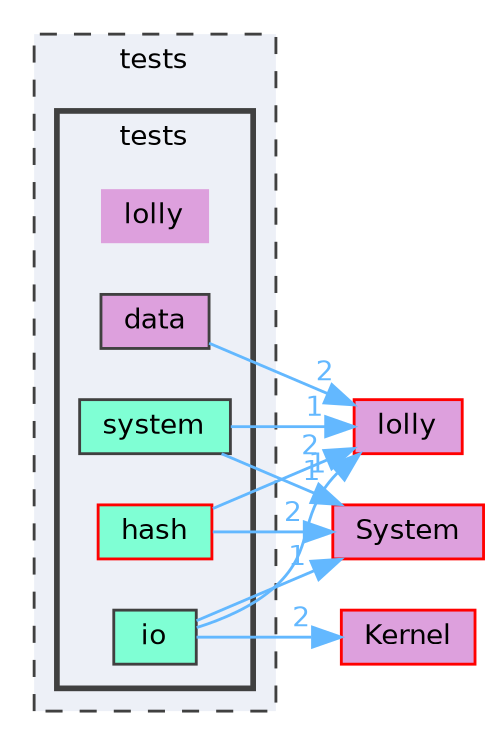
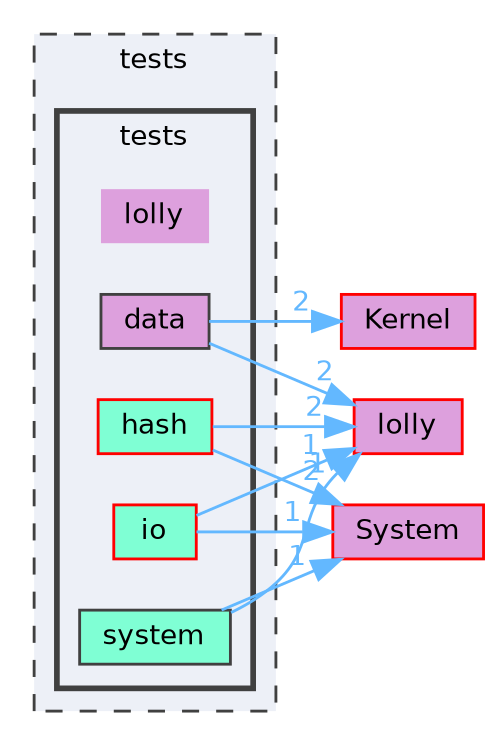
(155, 637) -> (155, 532)
(234, 637) -> (235, 321)
